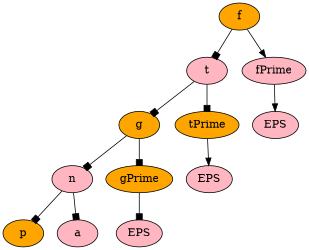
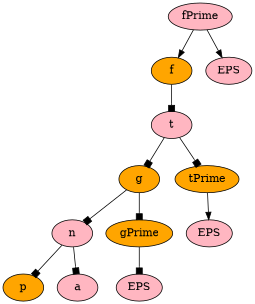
(254, 40) -> (188, 40)
